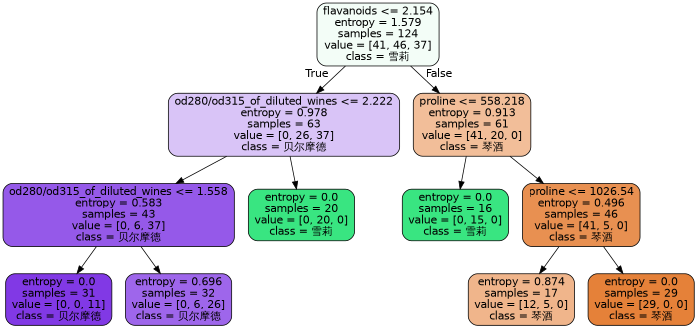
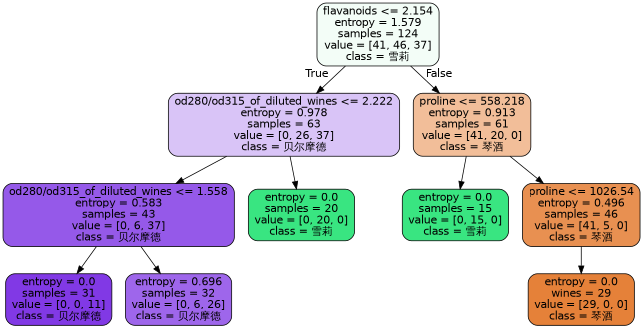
(455, 215) -> (455, 215)
(521, 300) -> none
(641, 300) -> (581, 300)
